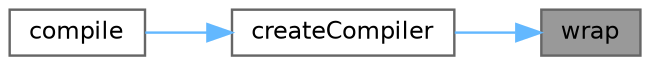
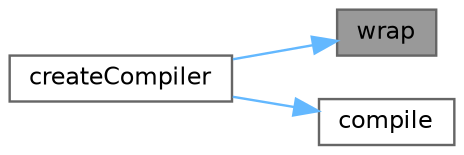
(176, 33) -> (263, 102)
